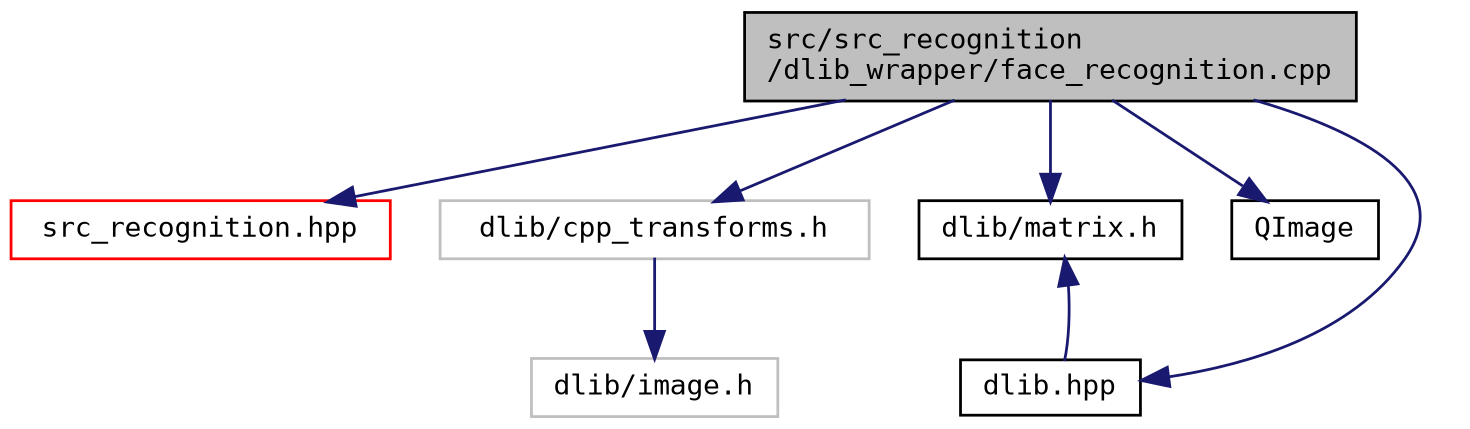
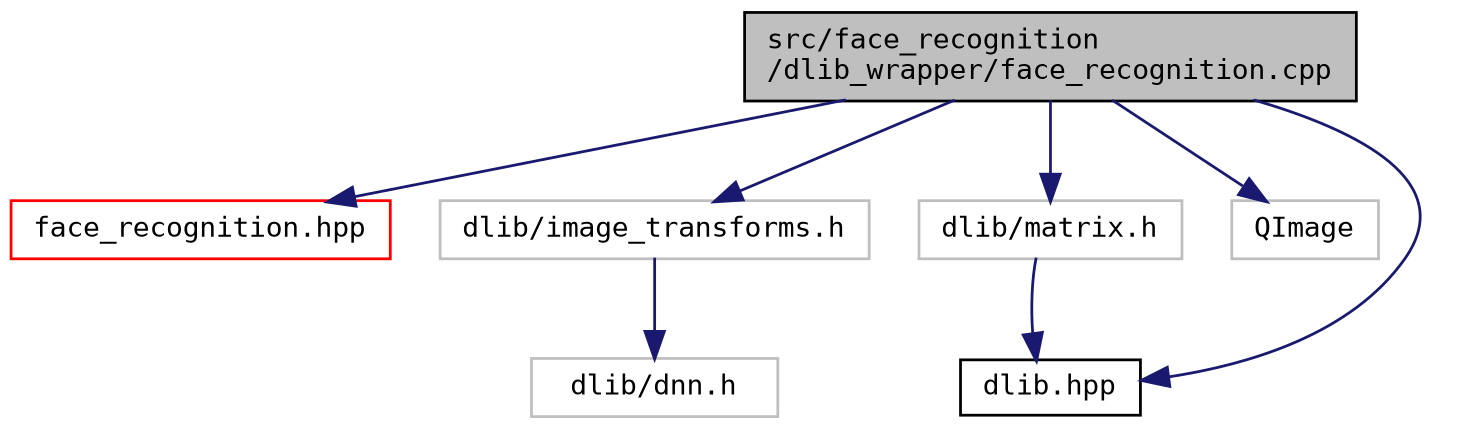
(1050, 57) -> (1050, 57)
(201, 230) -> (201, 230)
(655, 230) -> (655, 230)
(1050, 230) -> (1050, 230)
(1305, 230) -> (1305, 230)
(1069, 323) -> (1032, 295)
(655, 388) -> (655, 388)
